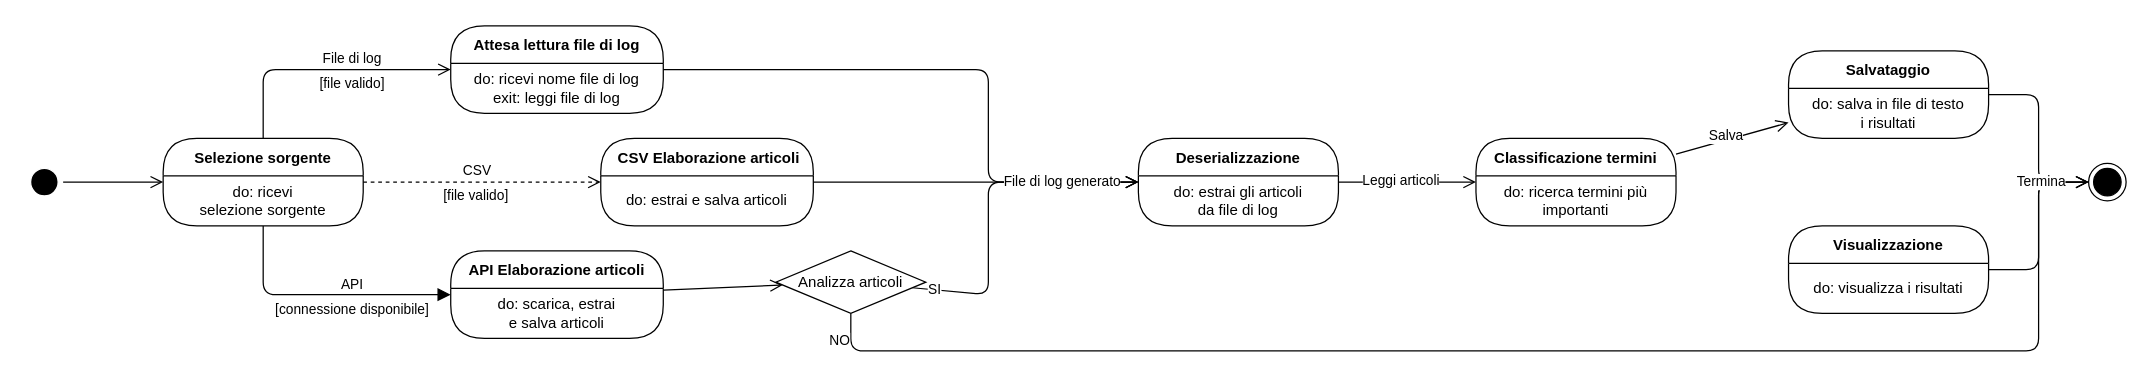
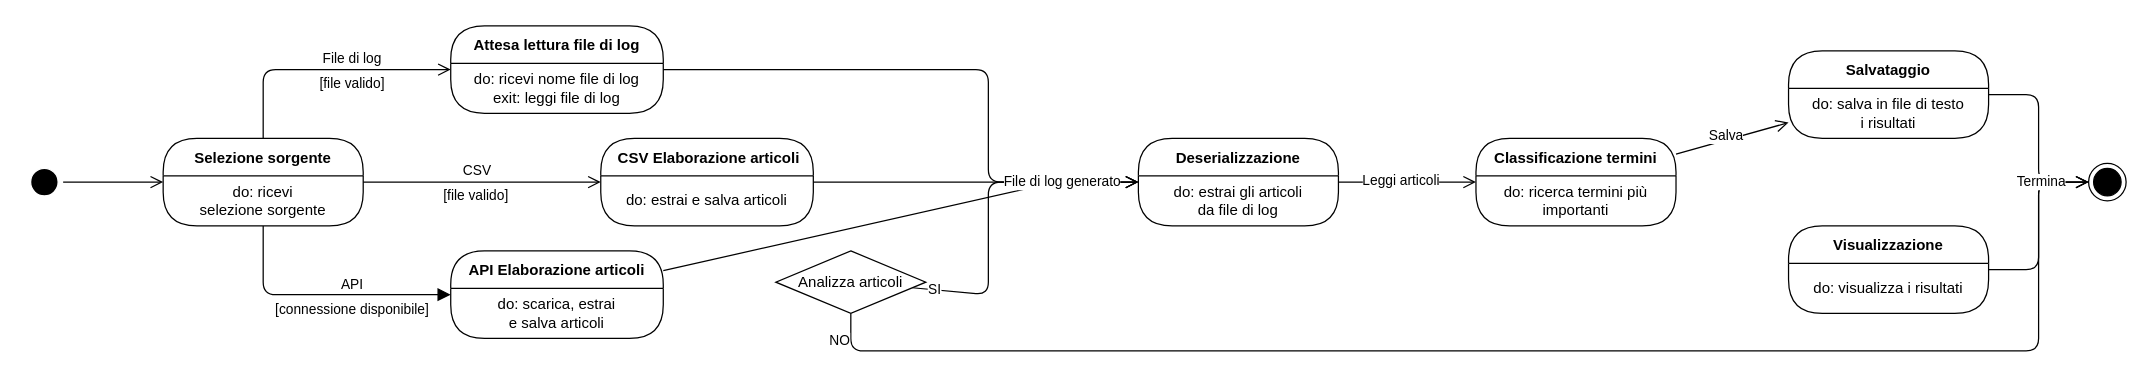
(480, 182) -> (480, 182)
(721, 287) -> (842, 230)
